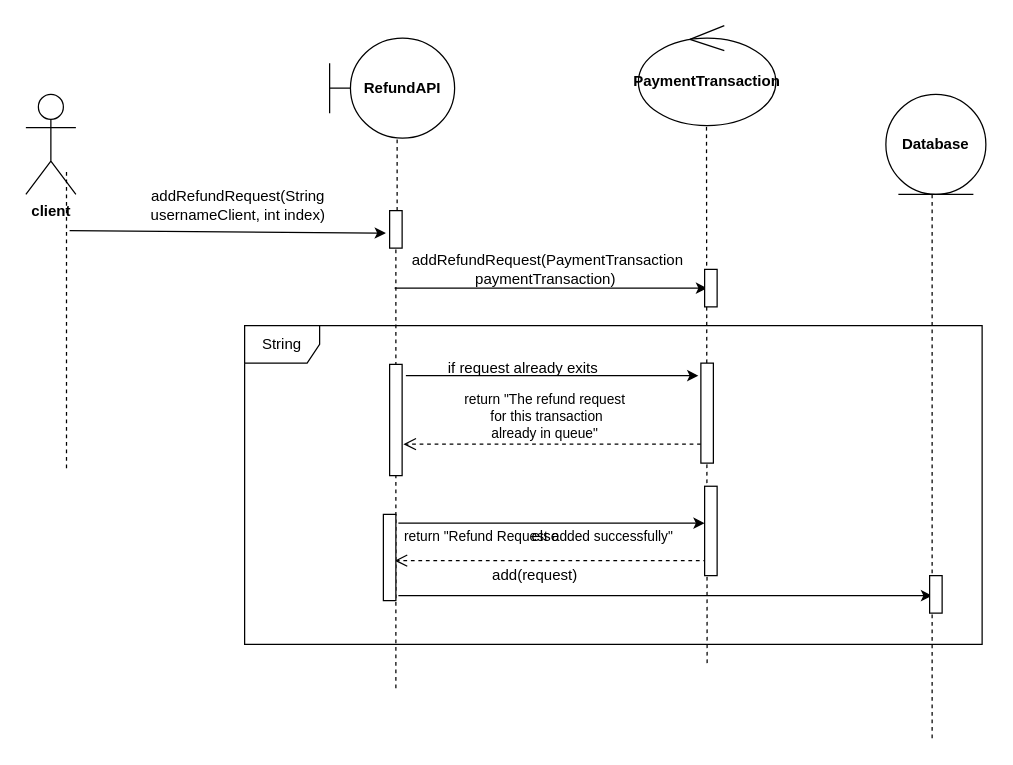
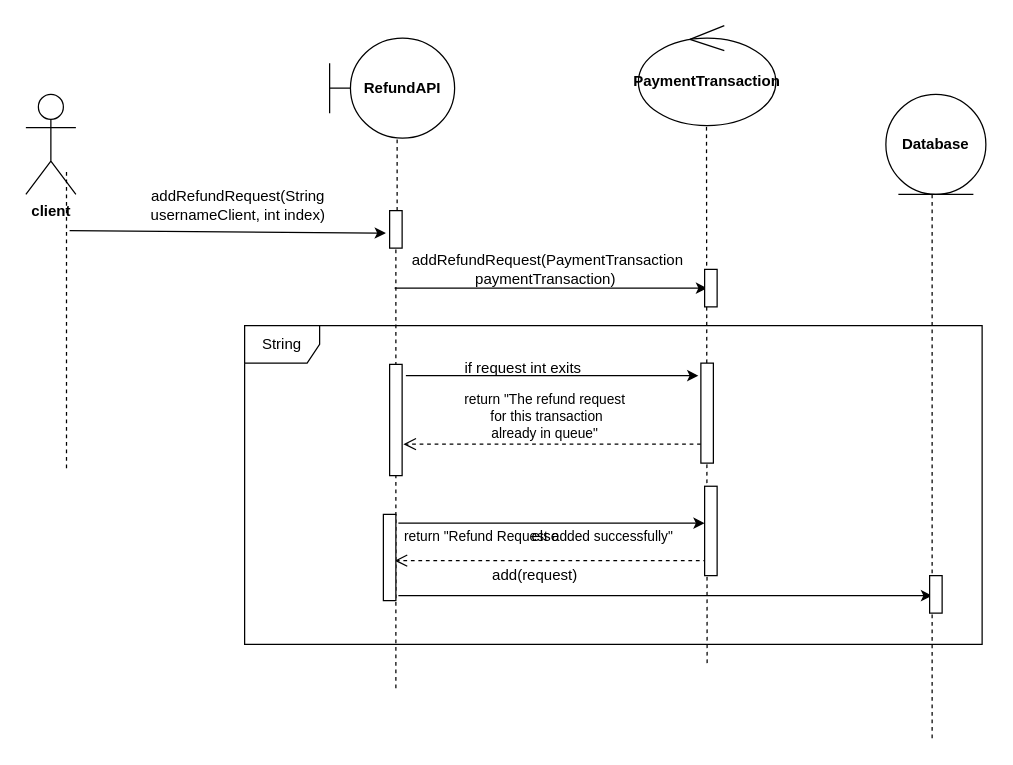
(523, 368) -> (523, 368)
